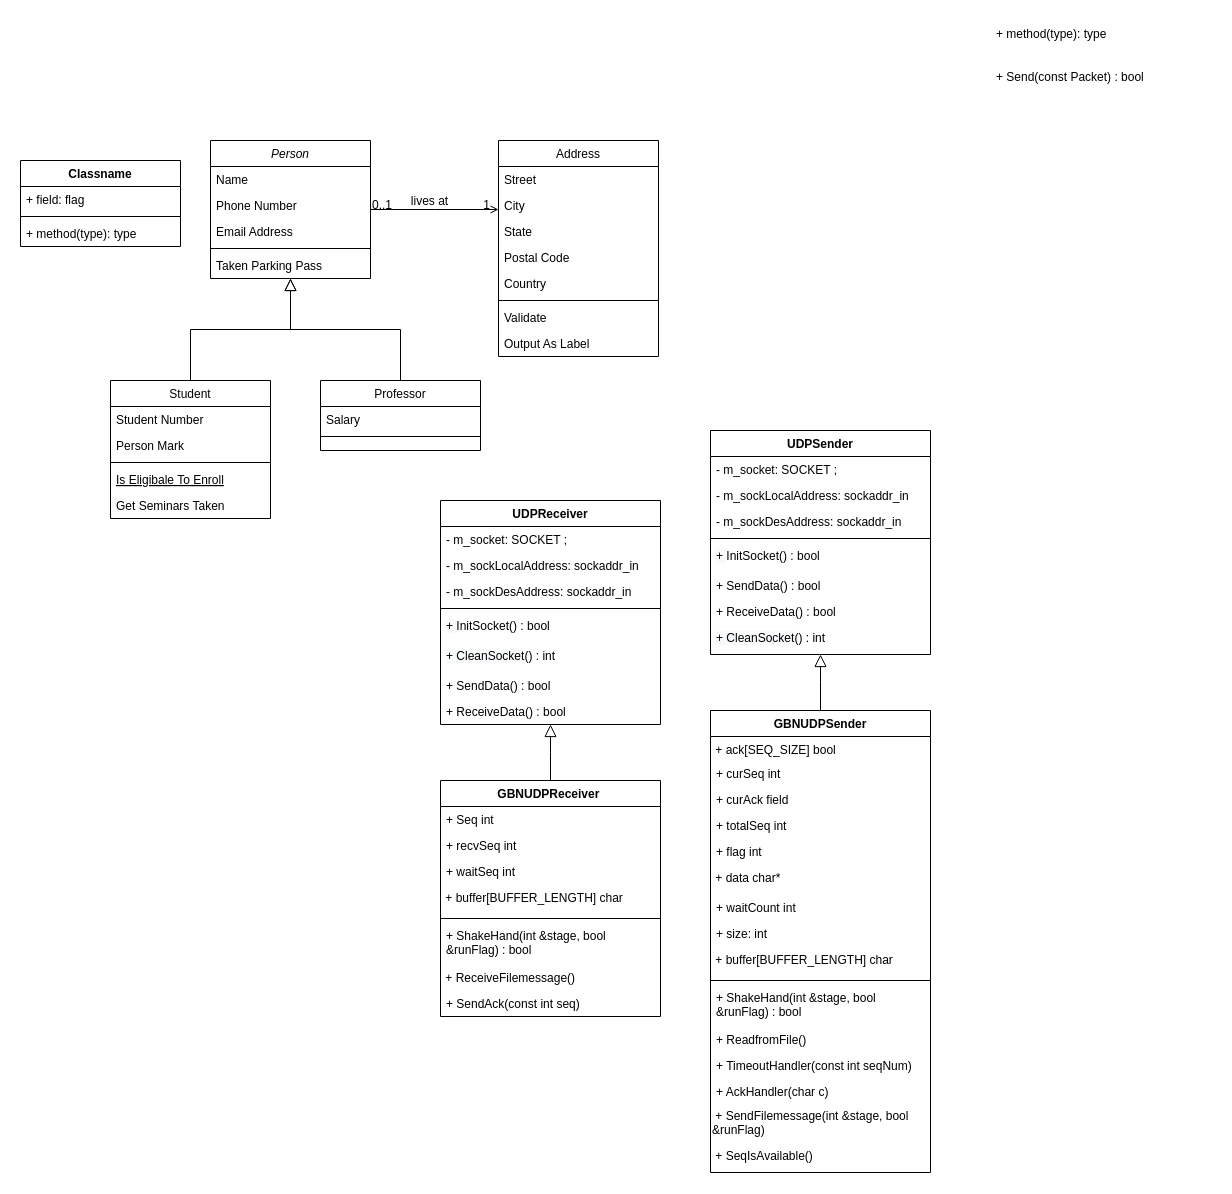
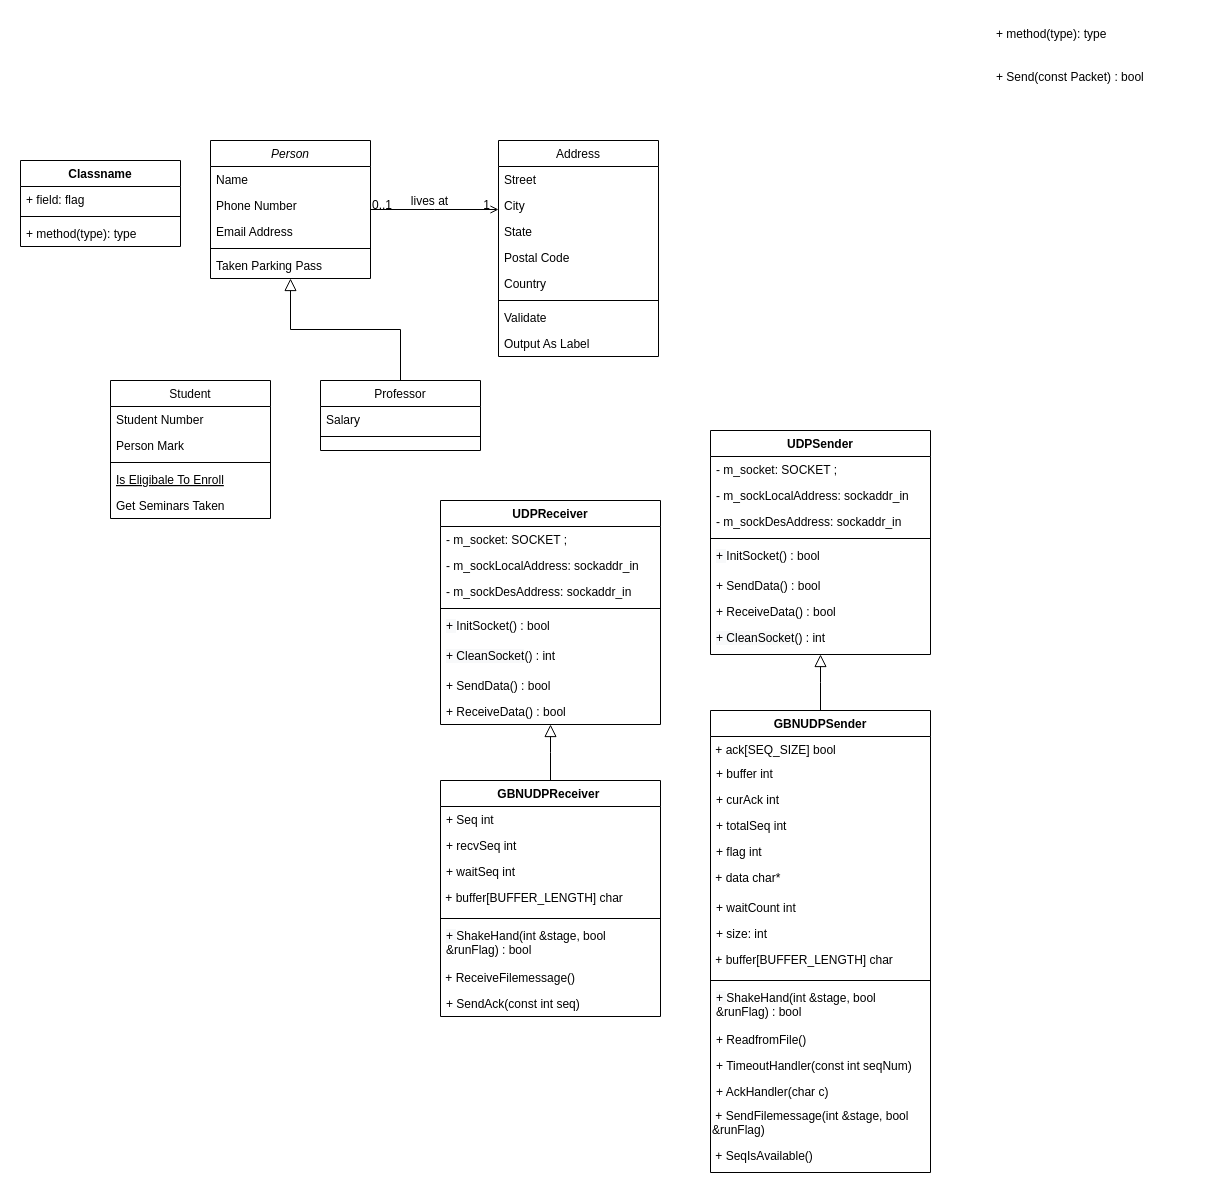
(214, 330) -> none
(752, 774) -> (752, 774)
(757, 800) -> (752, 800)
